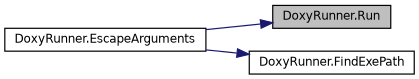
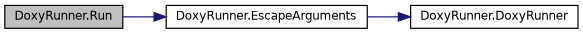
(233, 27) -> (139, 17)
(332, 63) -> (494, 17)
